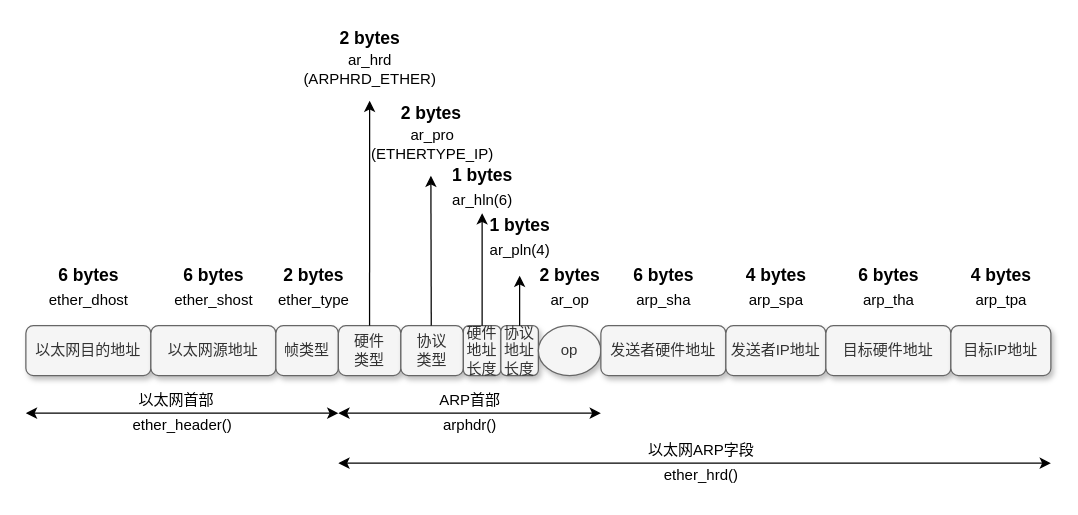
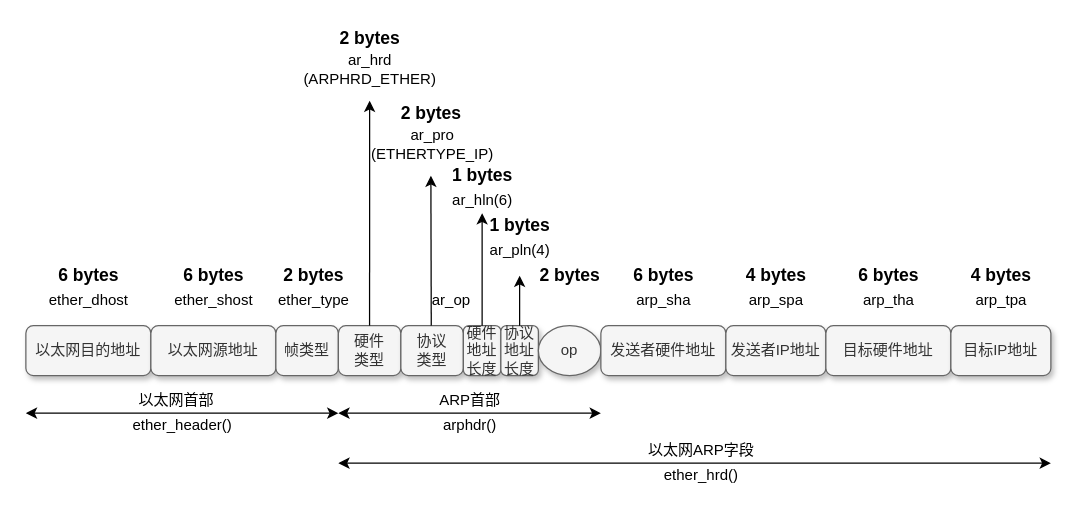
(569, 301) -> (451, 301)
